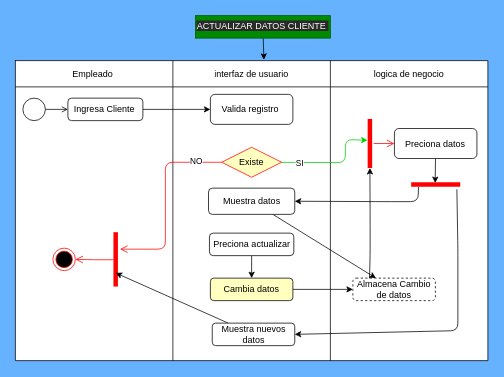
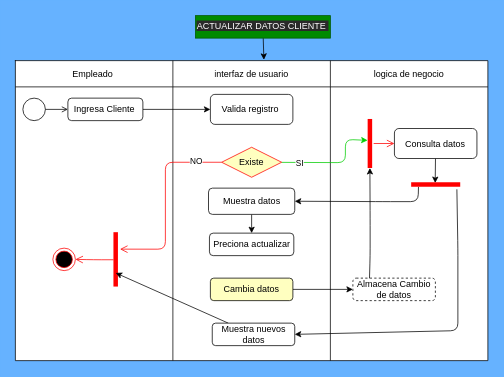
(435, 144) -> (435, 144)
(322, 245) -> (252, 221)
(252, 264) -> none
